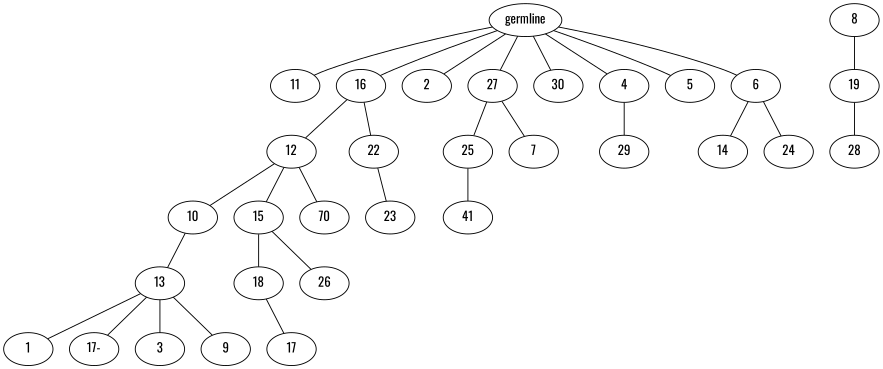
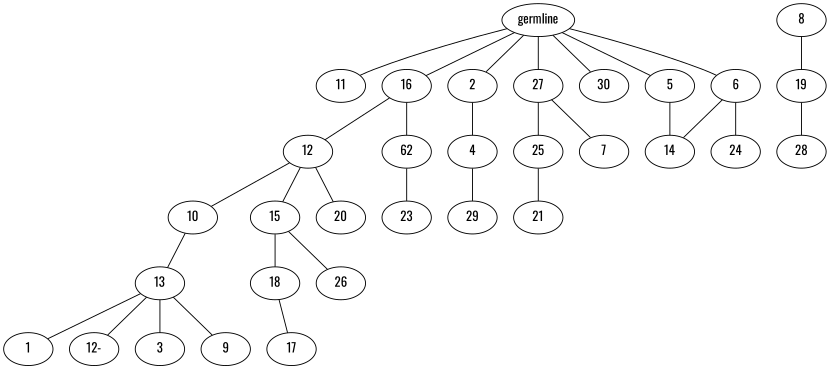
(576, 54) -> (472, 119)
none -> (670, 119)
(374, 152) -> (407, 152)
(324, 218) -> (341, 218)
(468, 218) -> (538, 218)
(94, 349) -> (94, 349)
